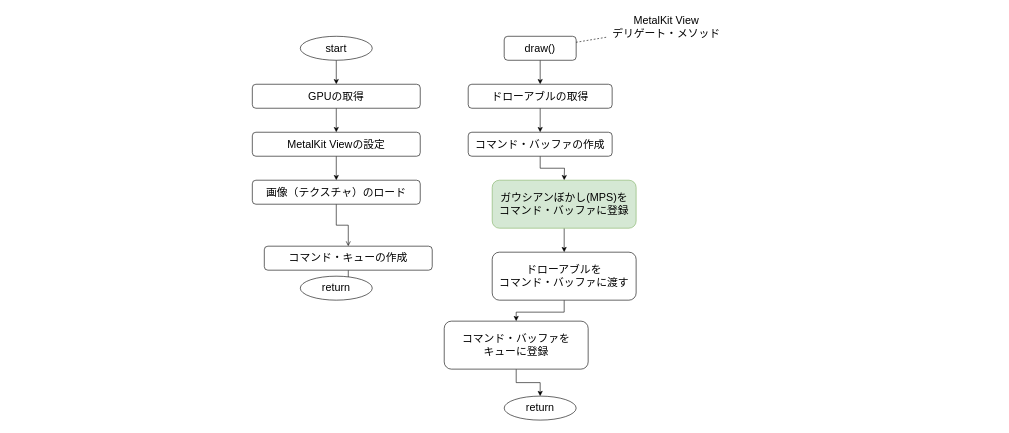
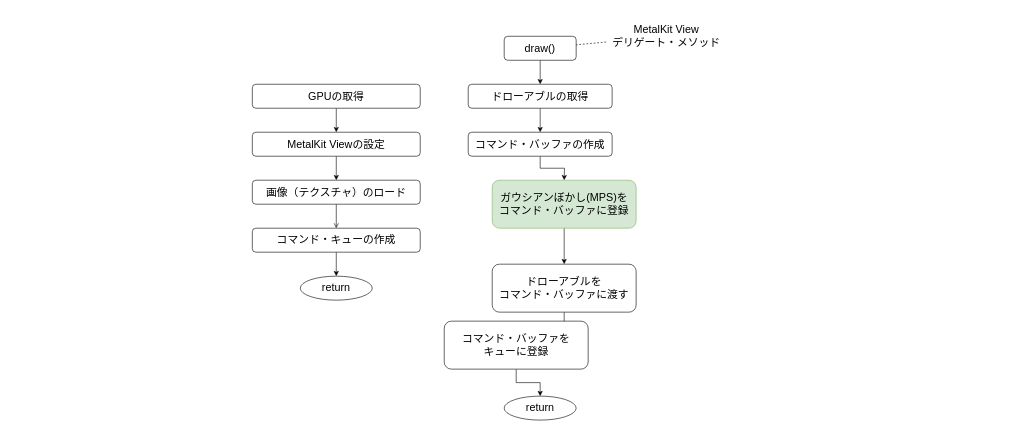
(666, 27) -> (666, 36)
(336, 48) -> none
(336, 78) -> none
(348, 258) -> (336, 240)
(564, 276) -> (564, 288)
